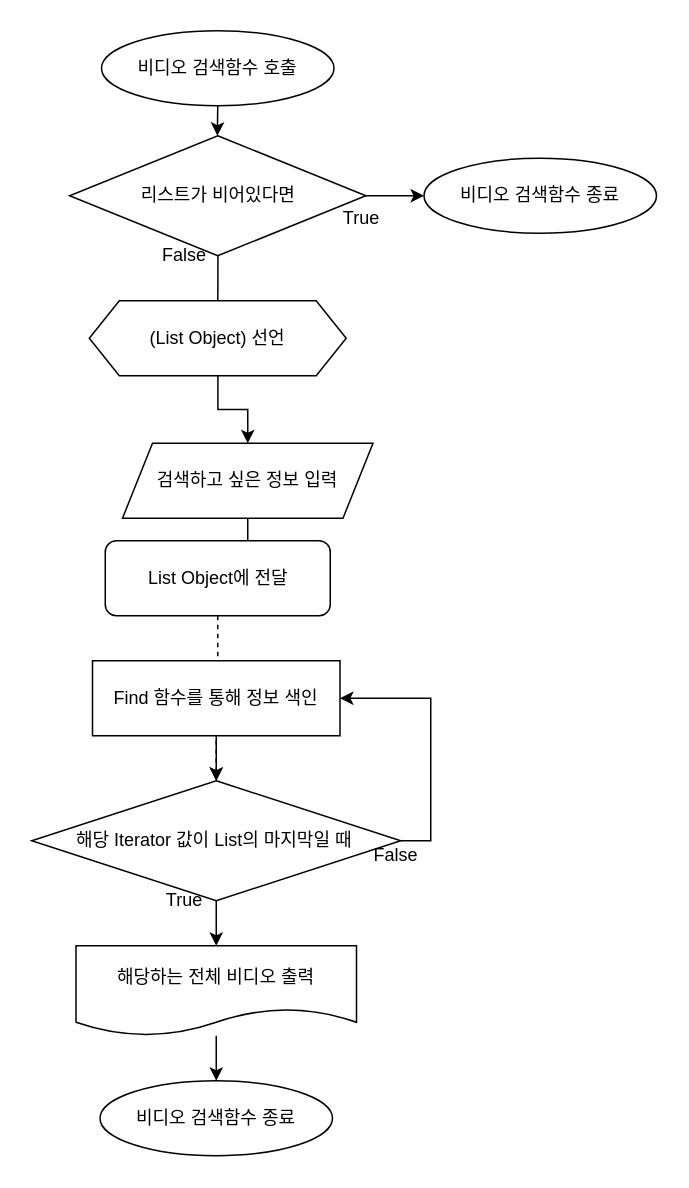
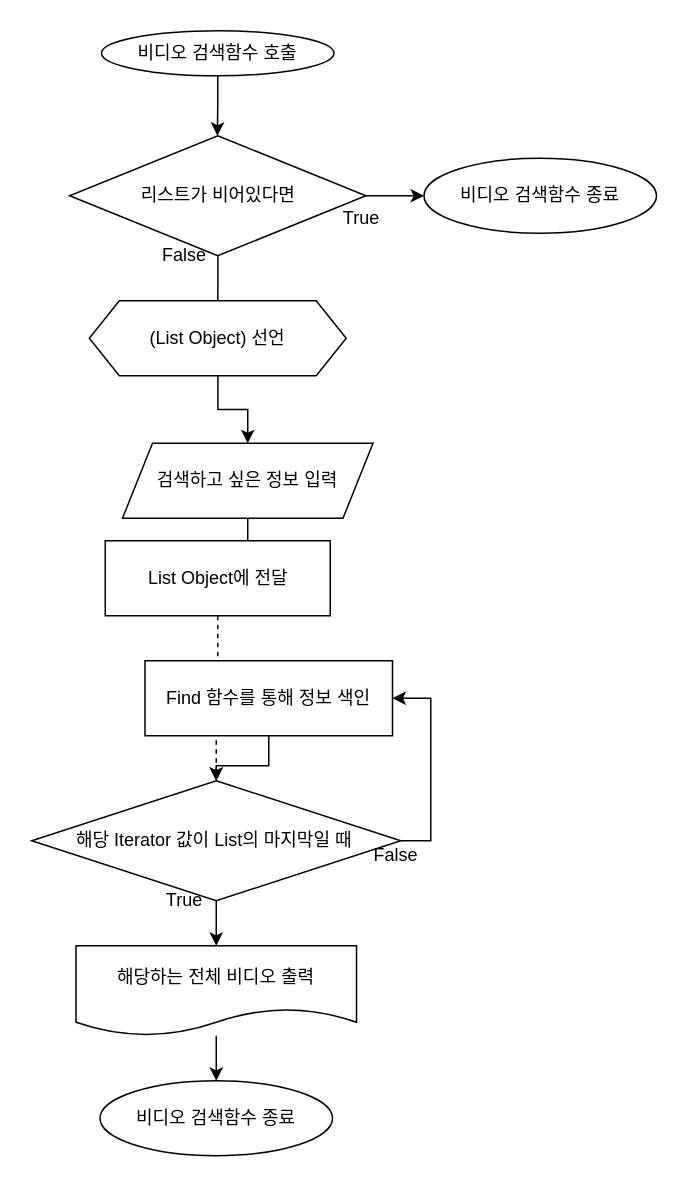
(218, 68) -> (218, 53)
(218, 578) -> (218, 578)
(216, 698) -> (269, 698)
